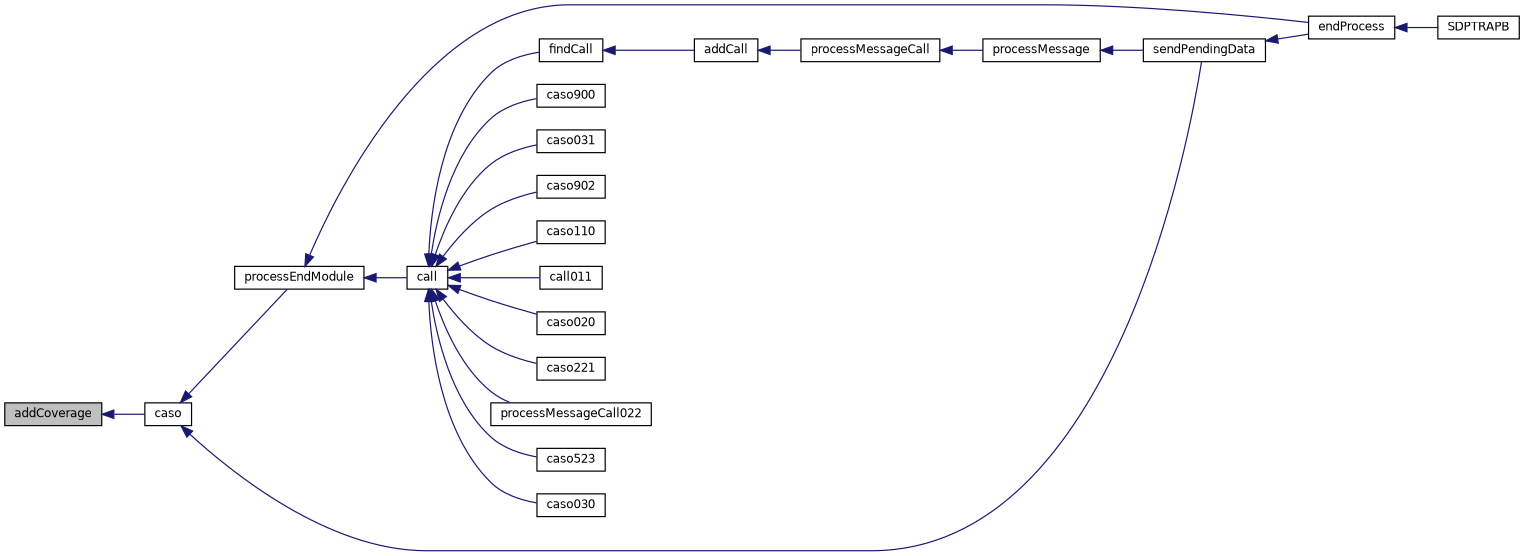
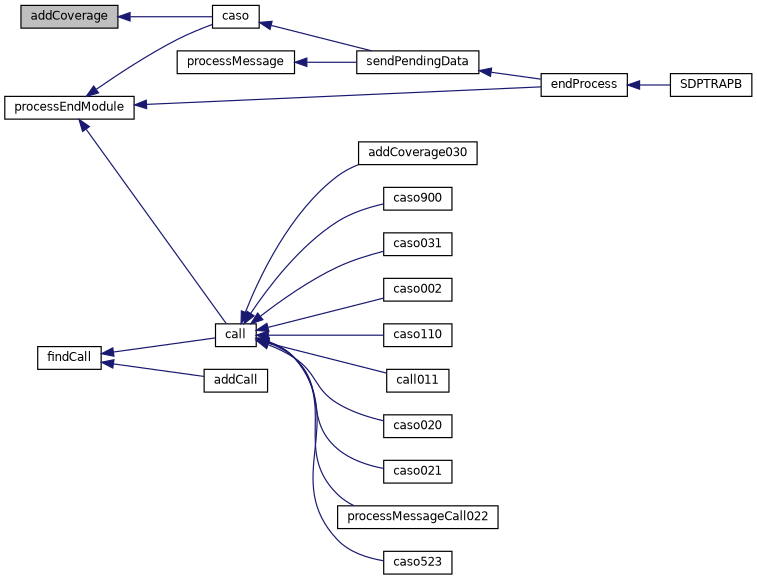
(870, 50) -> none
(453, 133) -> (164, 345)
(571, 187) -> (418, 290)
(238, 342) -> (152, 53)
(571, 369) -> (418, 472)
(571, 505) -> (418, 153)
